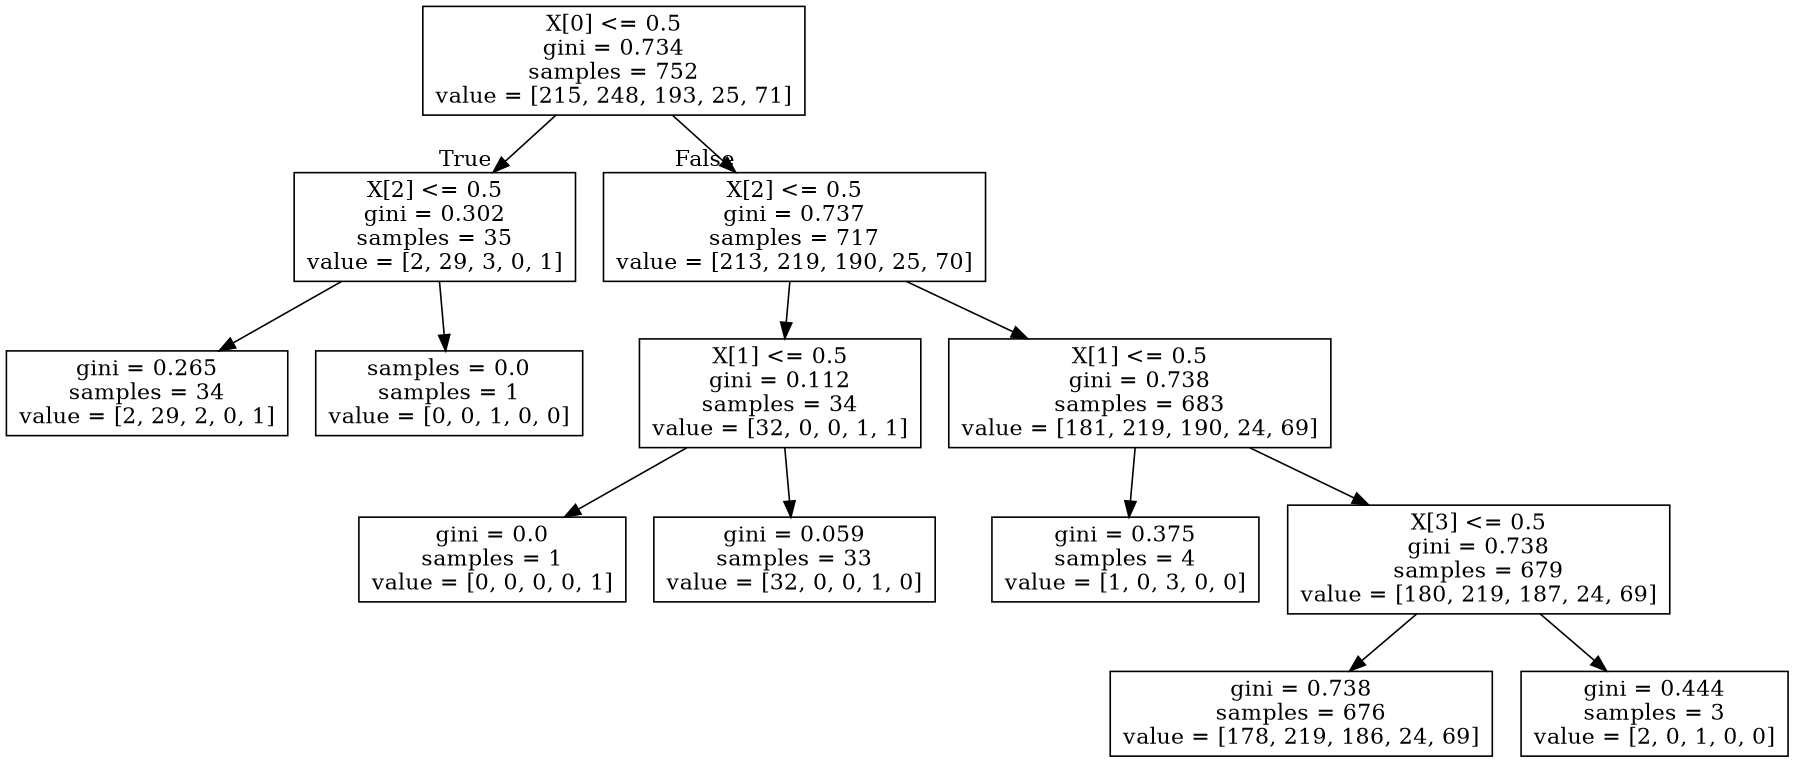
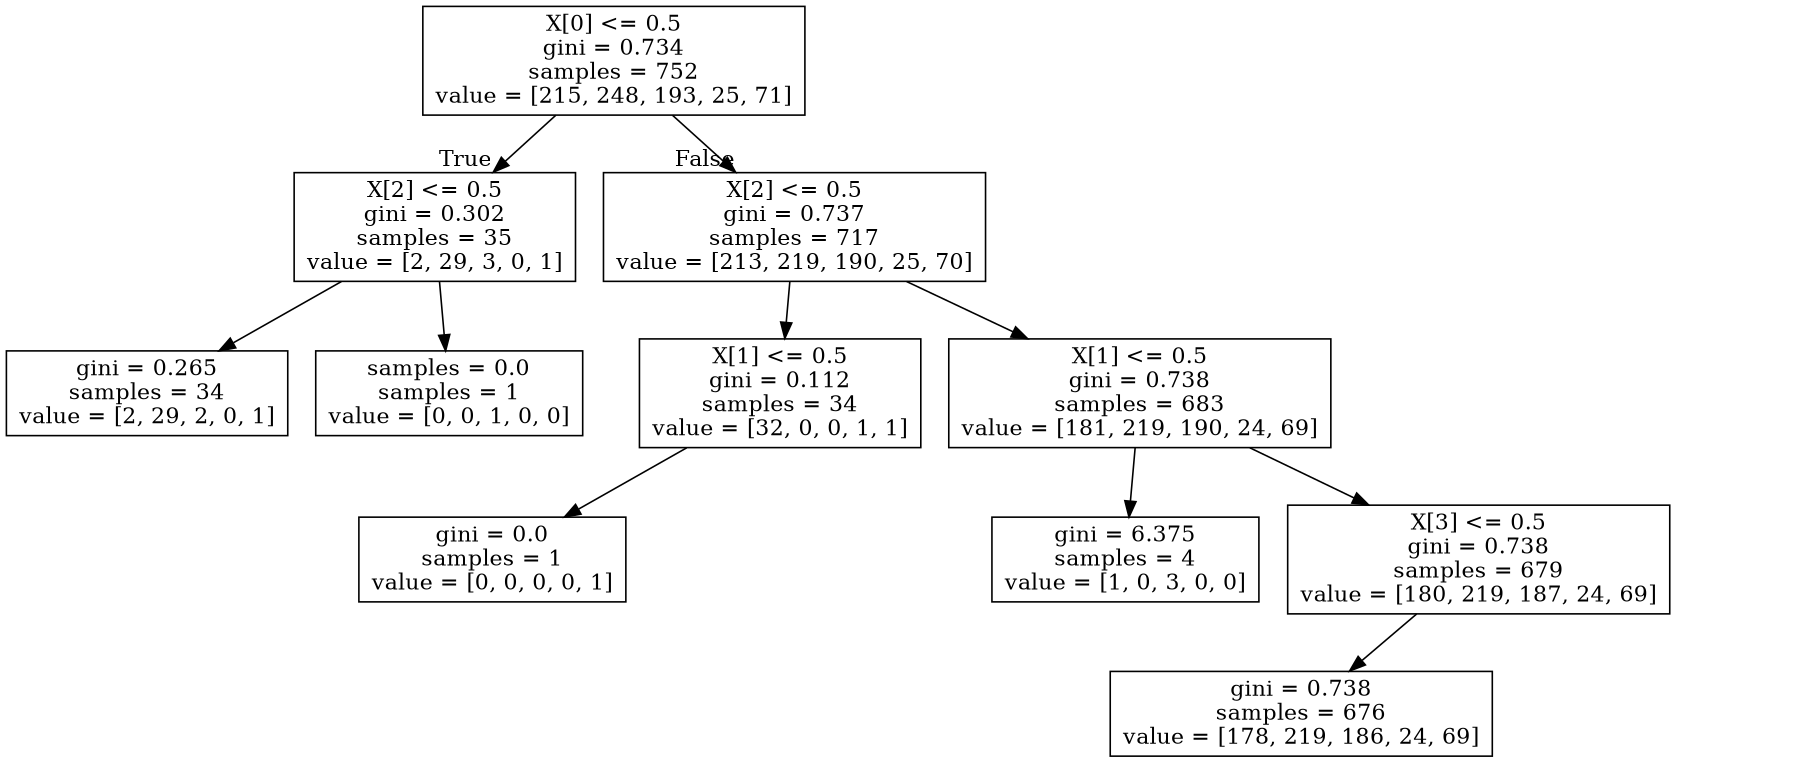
(795, 560) -> none
(1125, 560) -> (1125, 560)
(1655, 714) -> none
